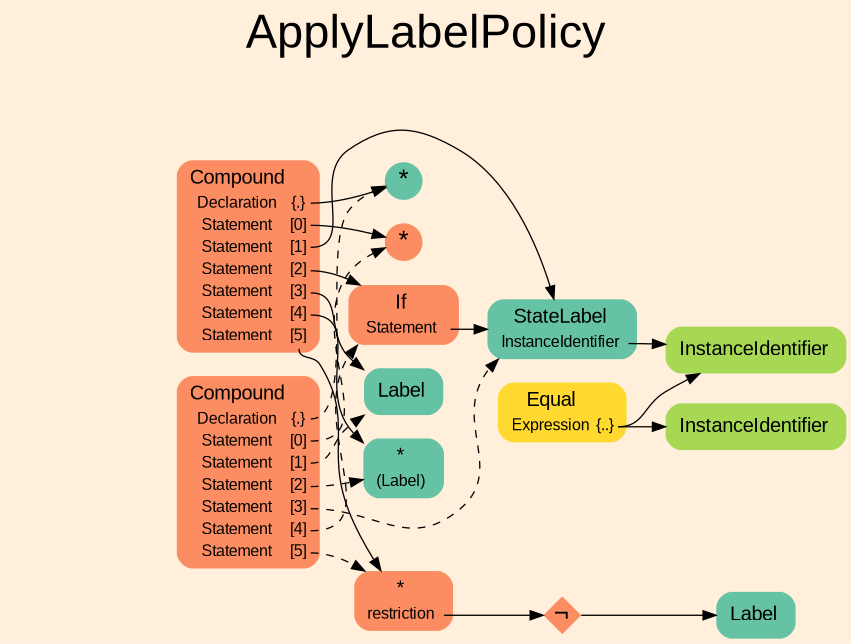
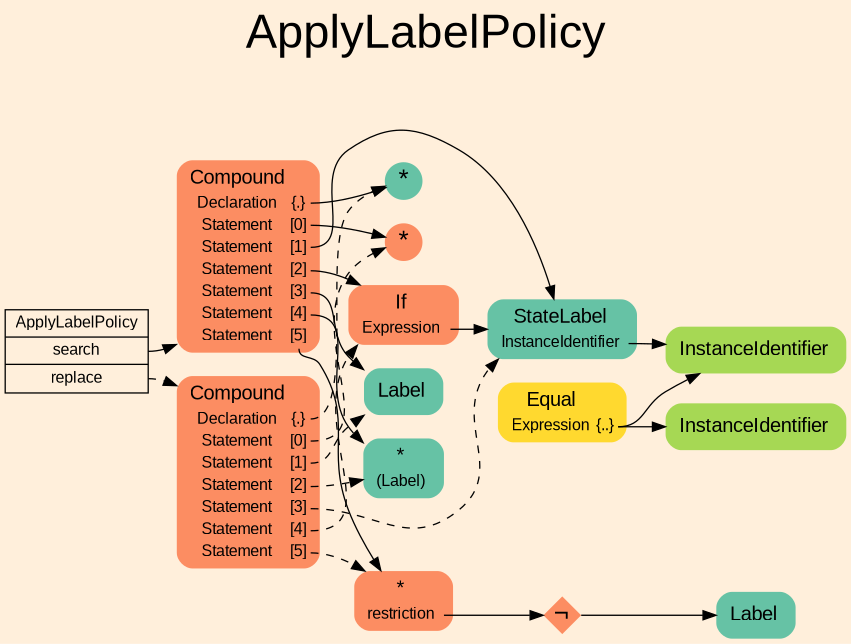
(402, 328) -> (402, 328)
none -> (77, 351)
